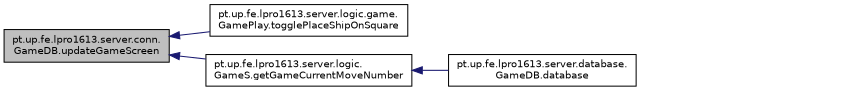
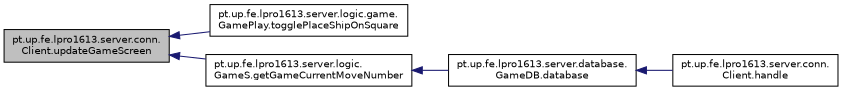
(87, 46) -> (87, 46)
none -> (755, 70)
